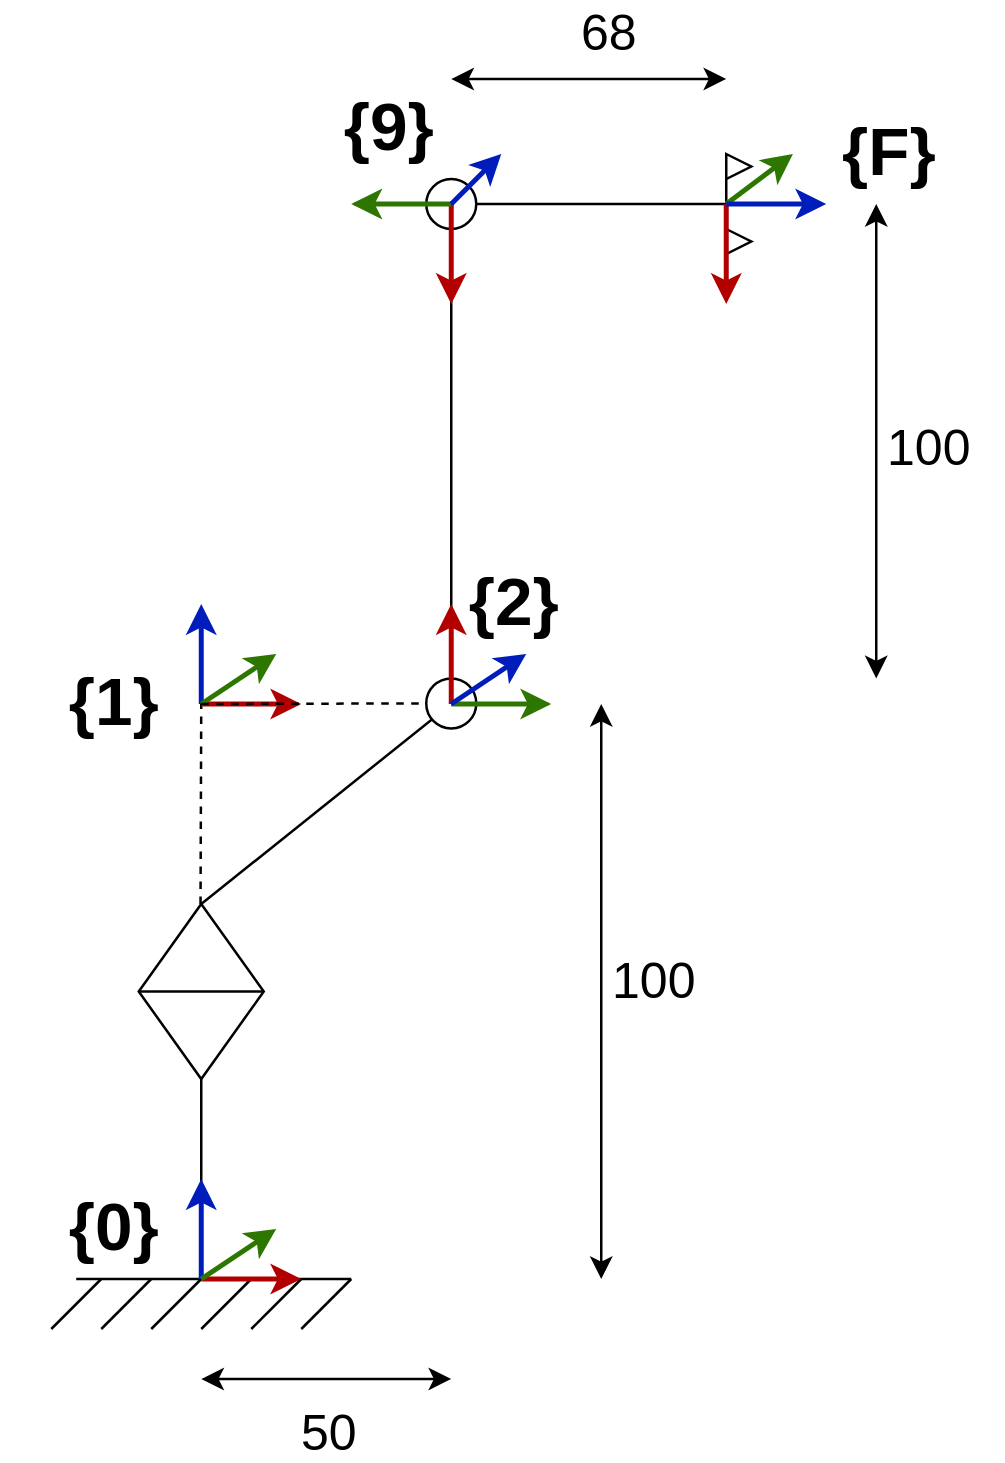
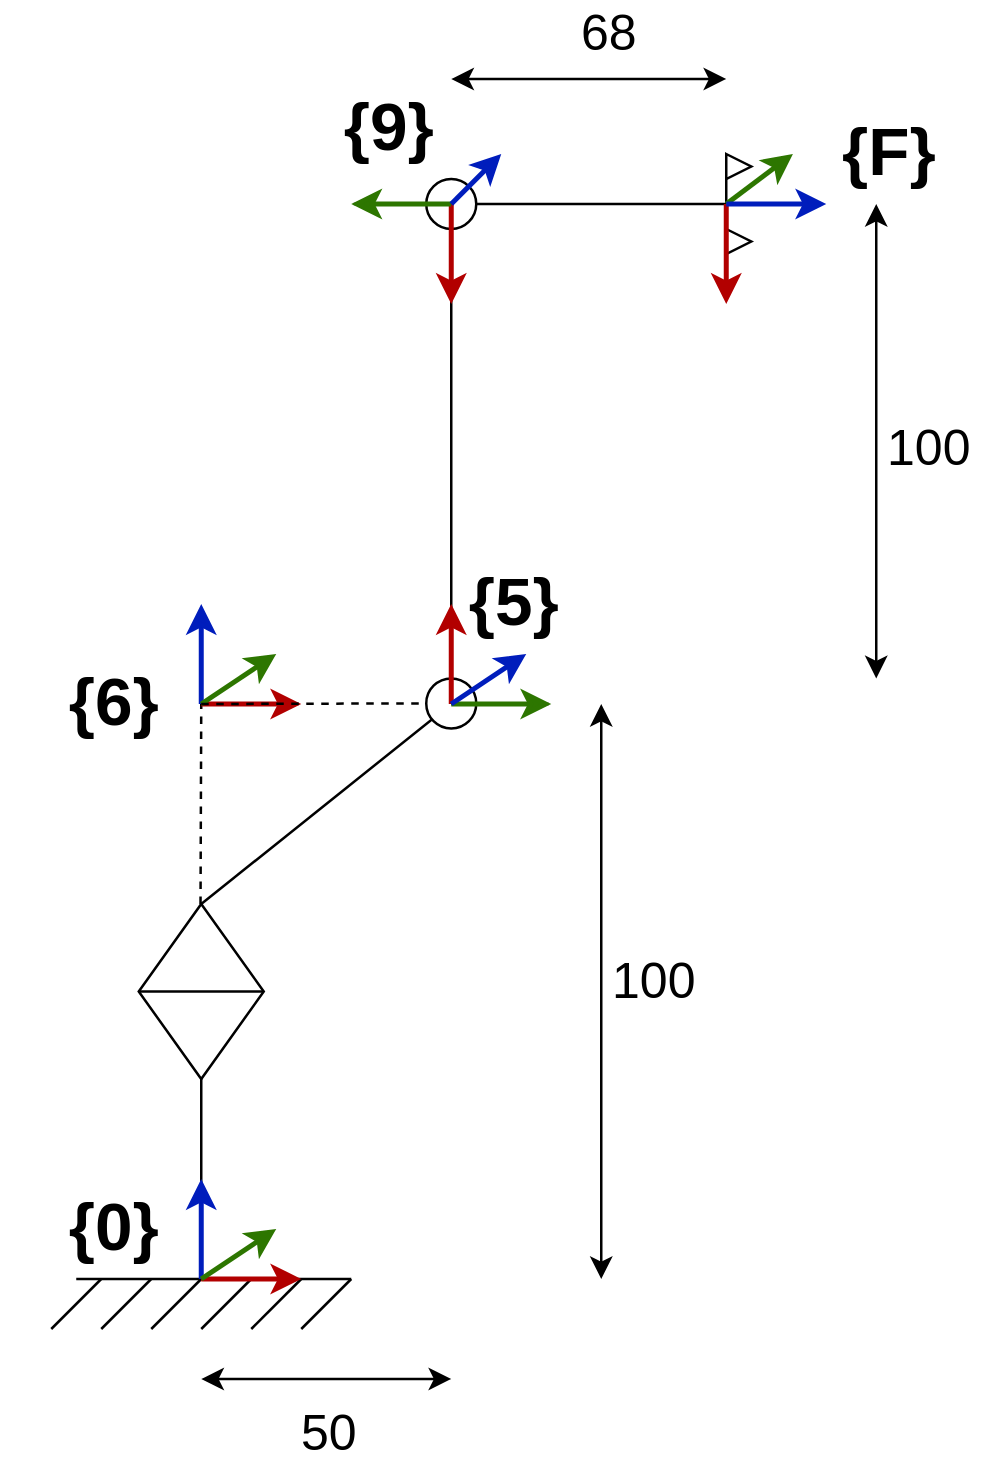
(515, 604) -> (515, 604)
(115, 704) -> (115, 704)
